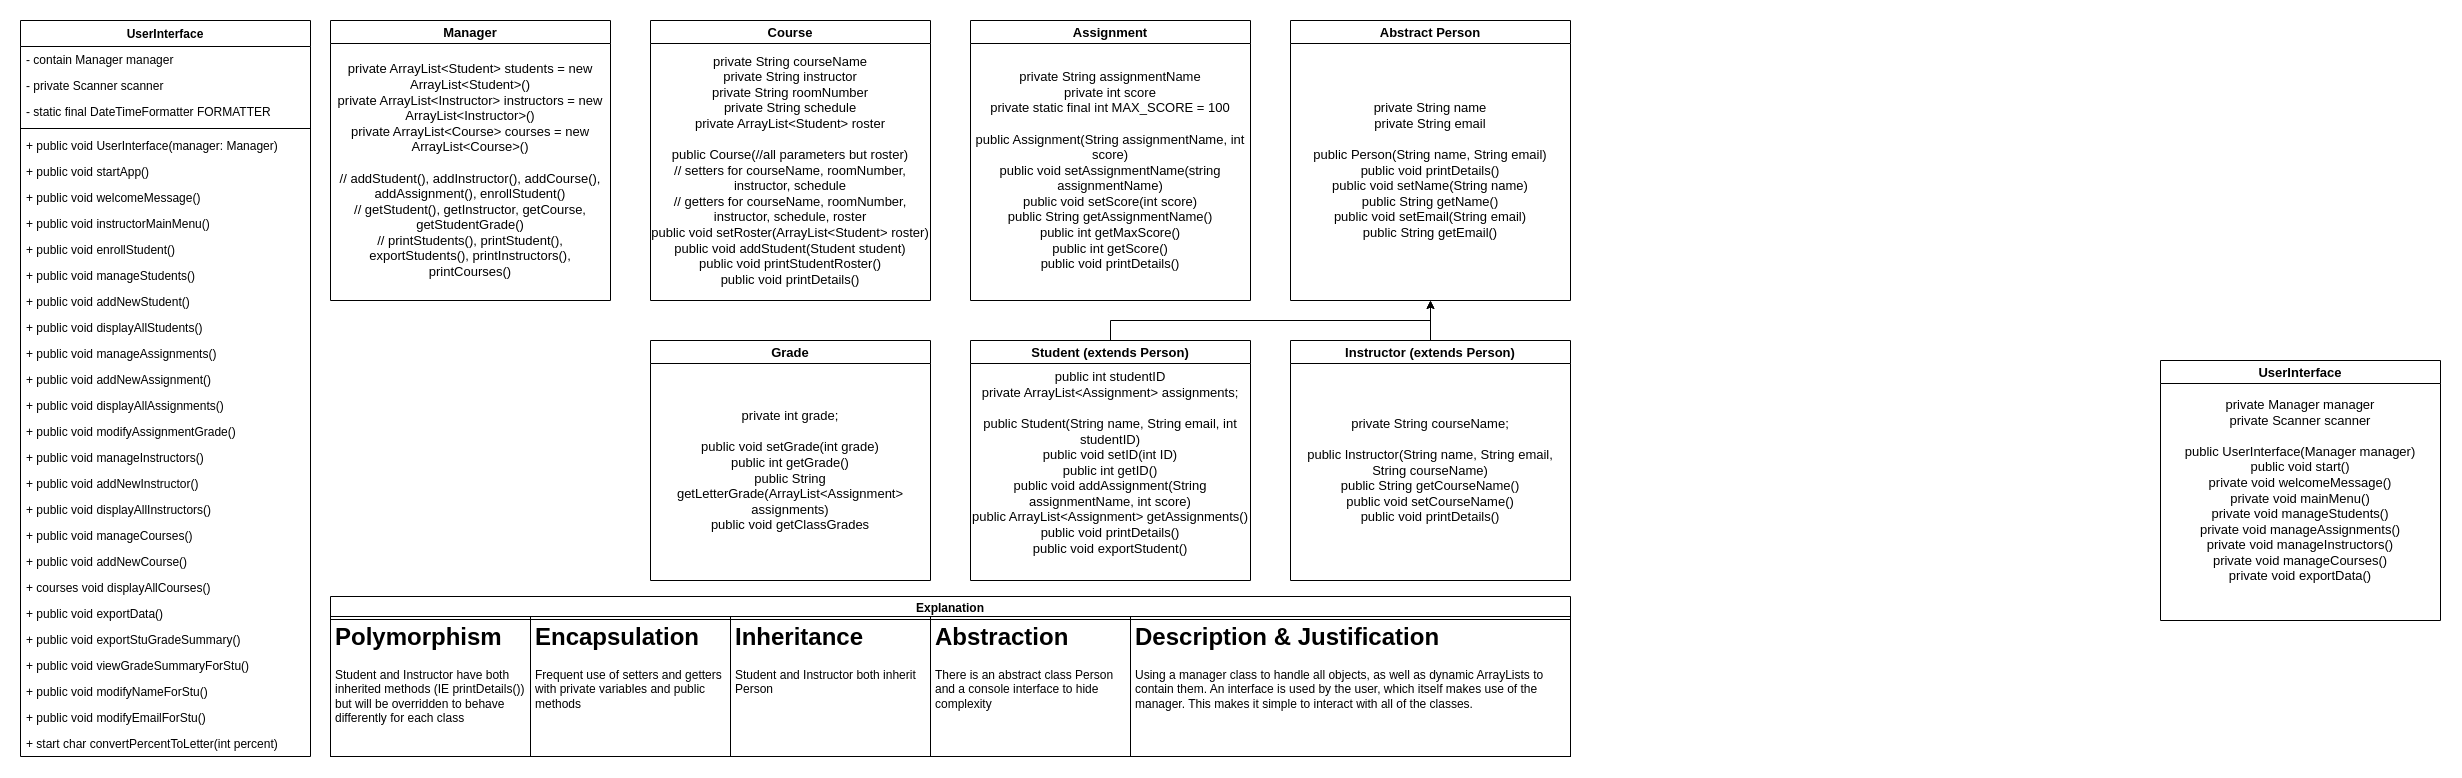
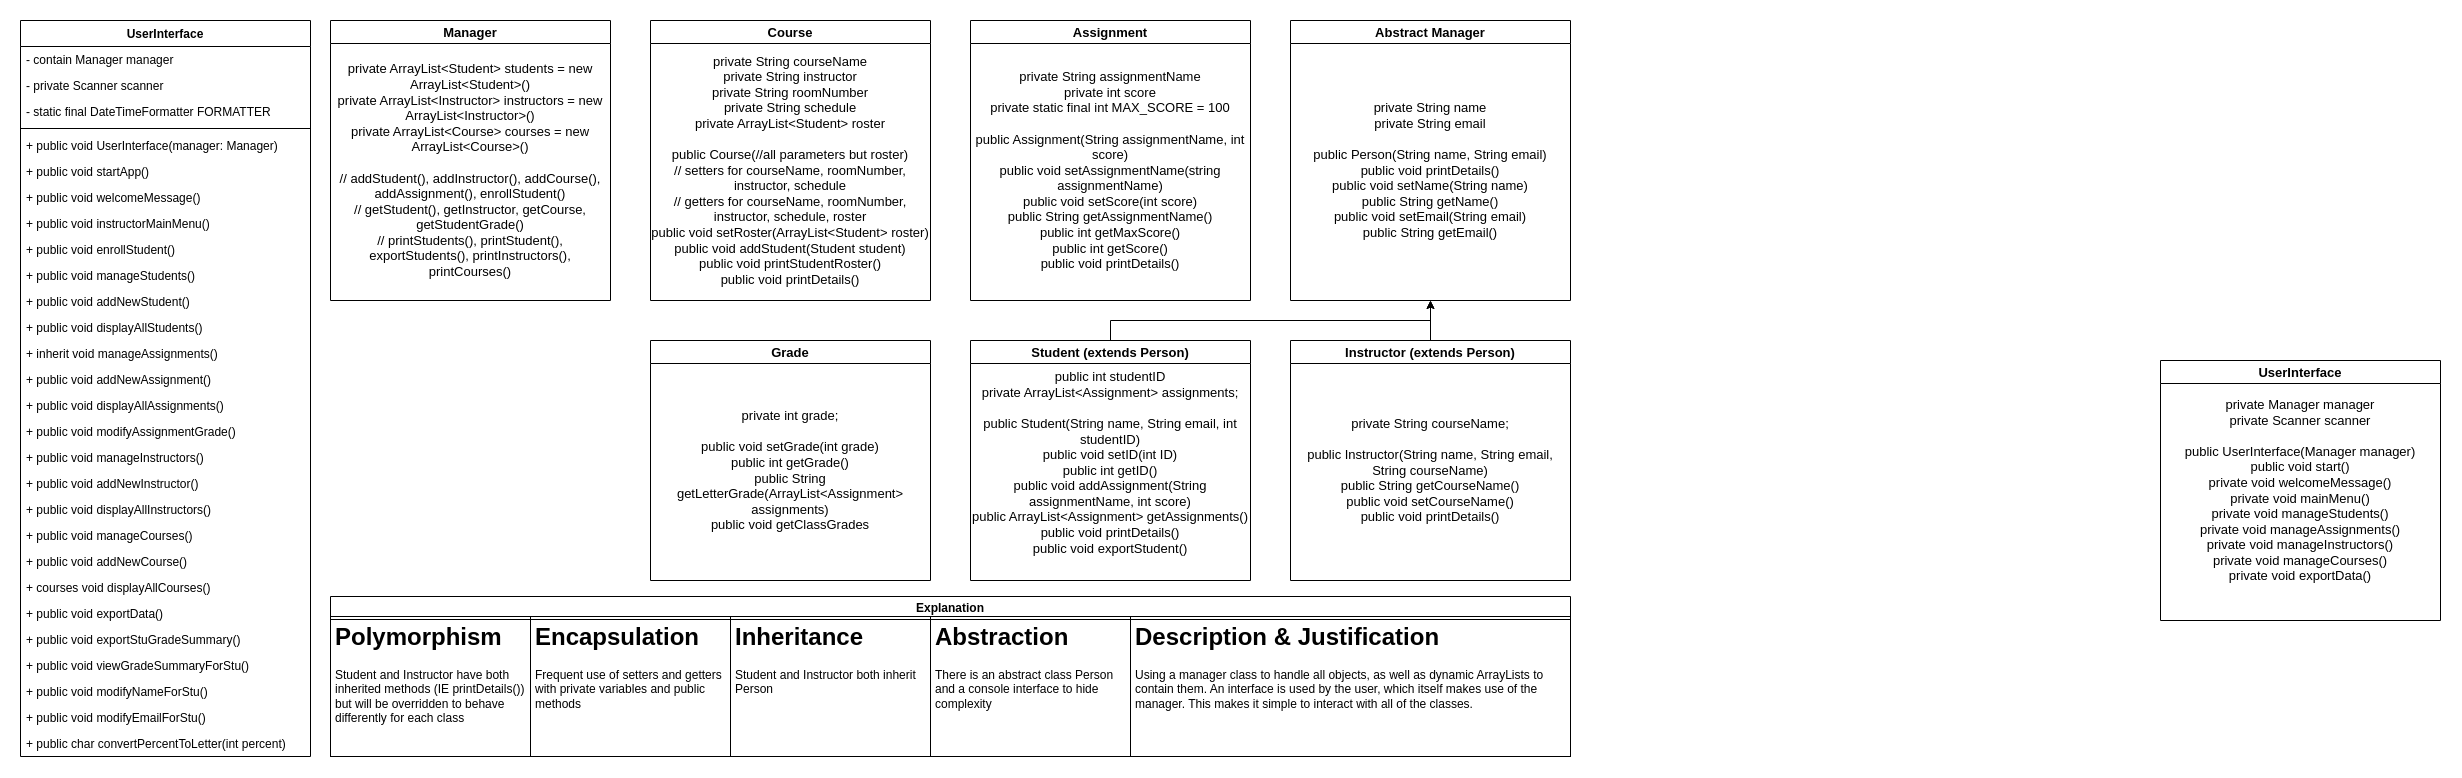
(1431, 33) -> (1431, 33)
(126, 354) -> (129, 354)
(179, 744) -> (180, 744)
